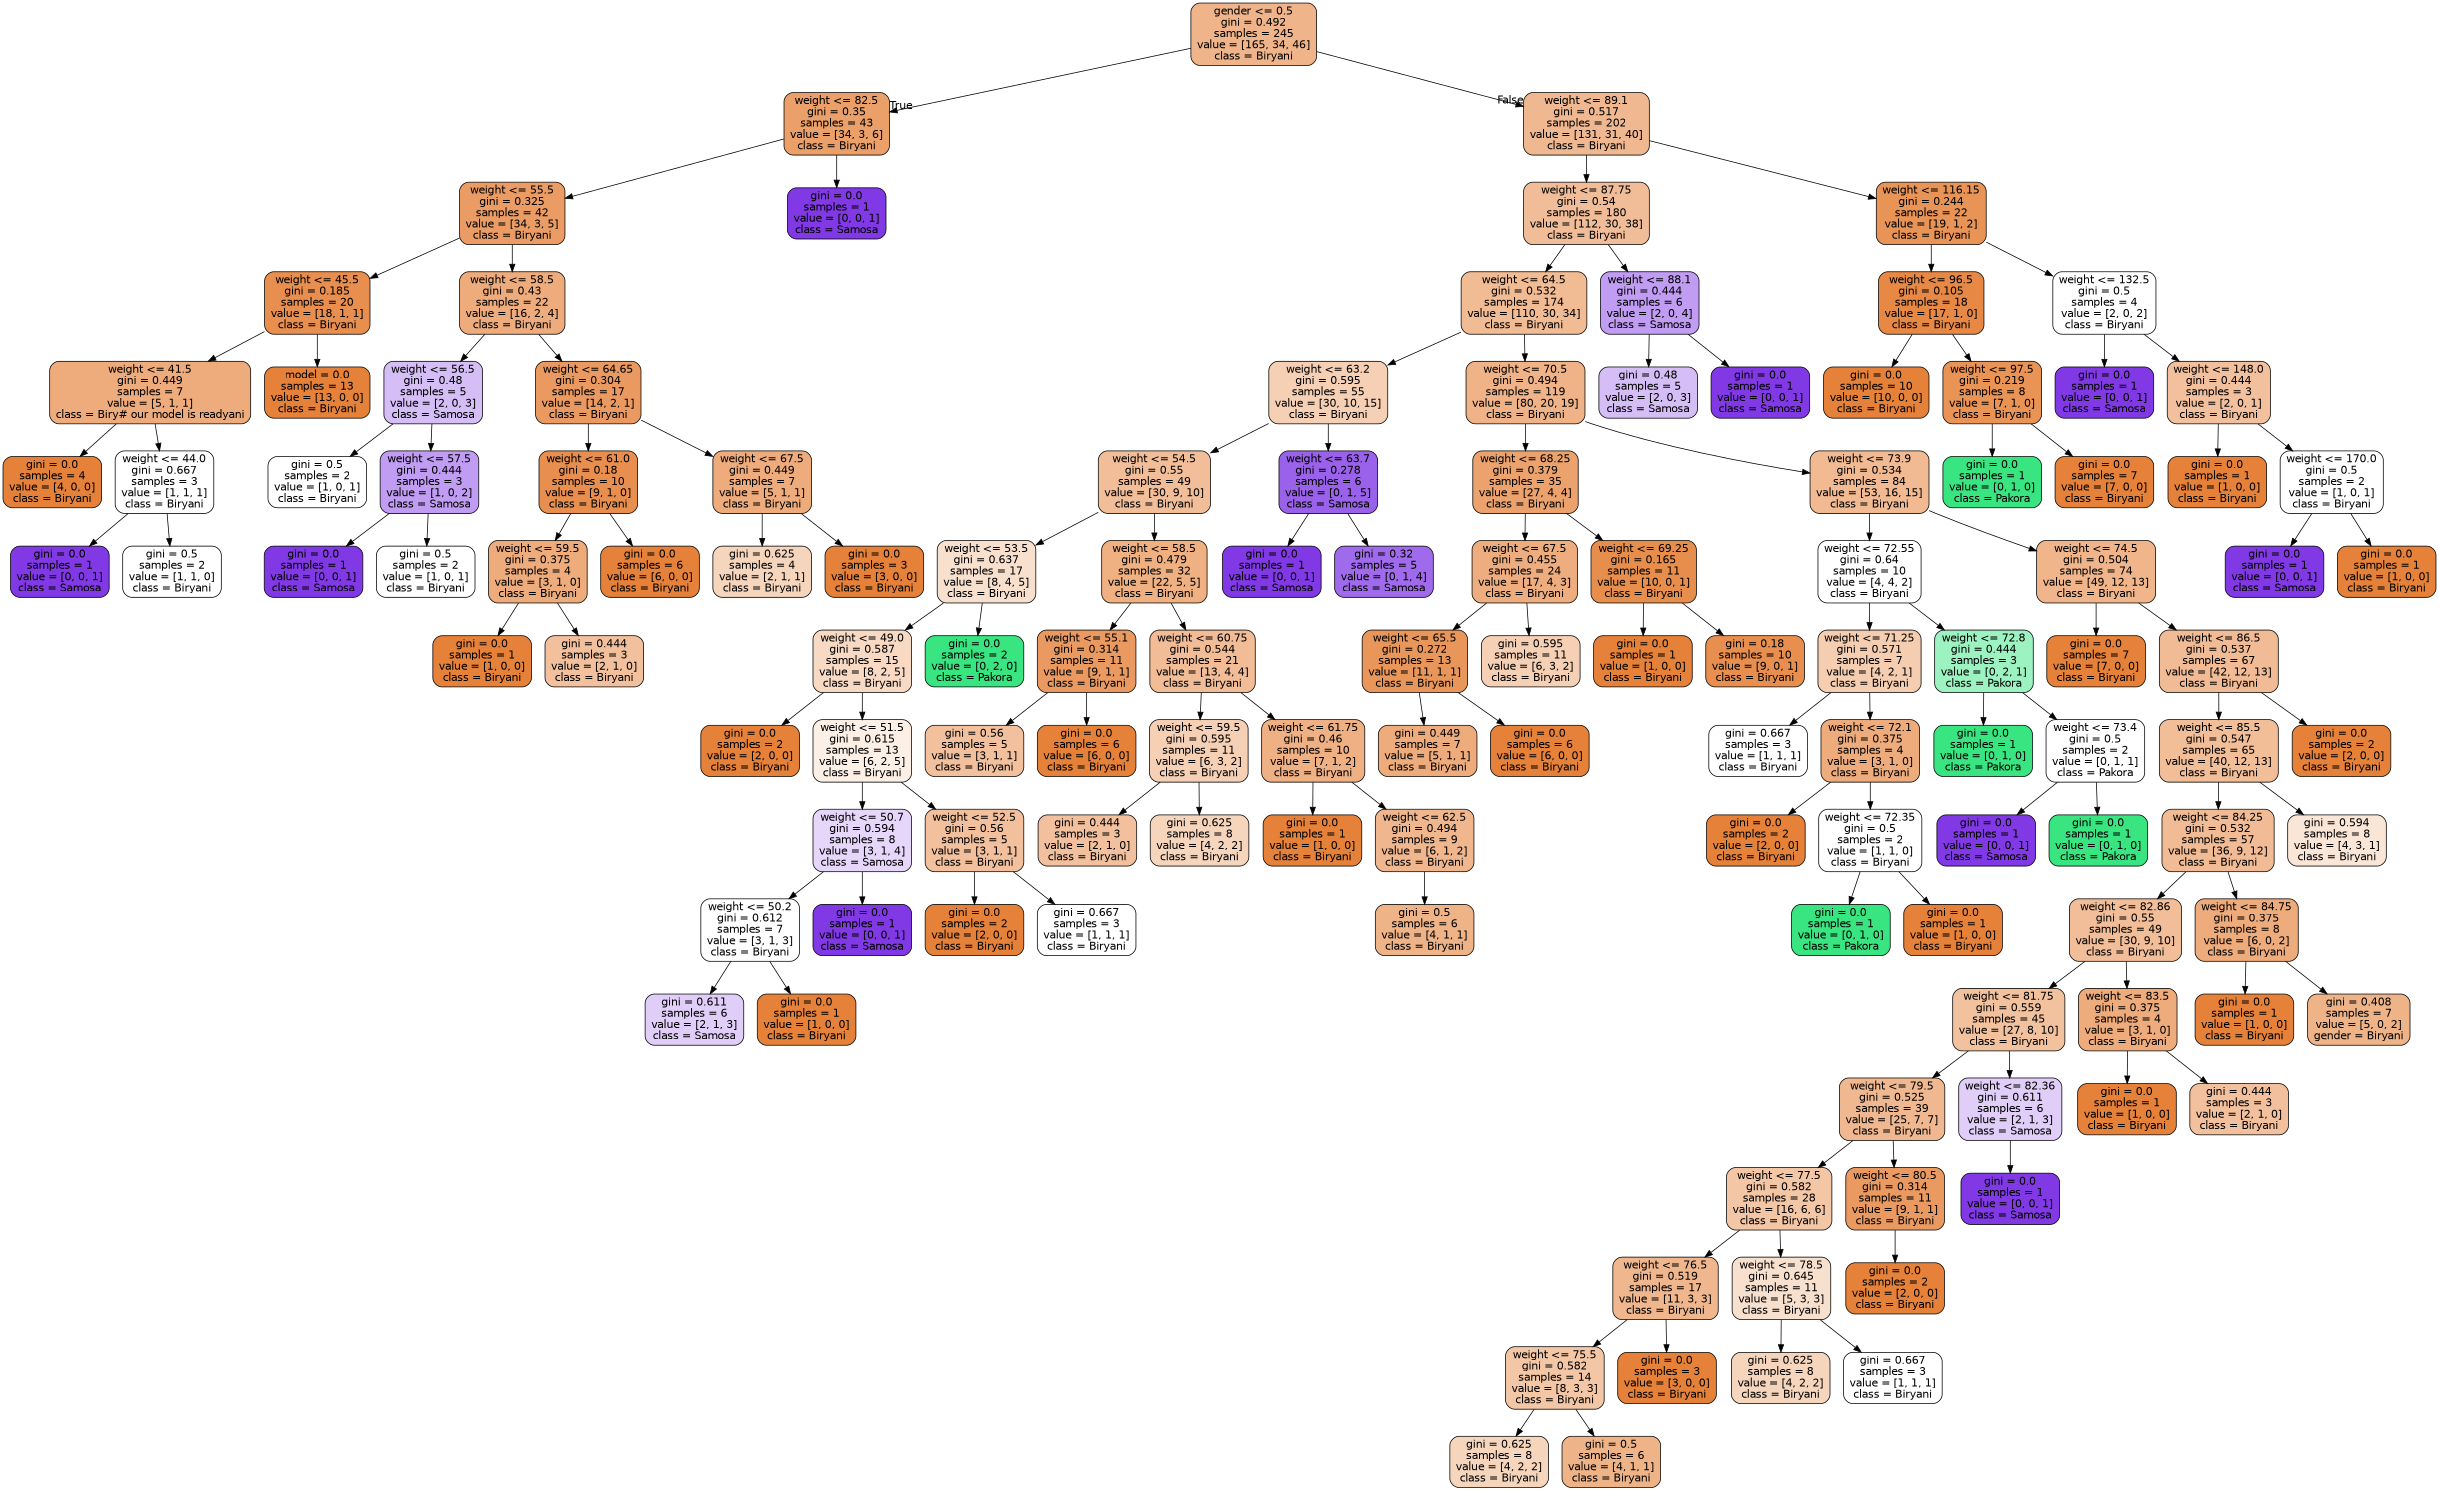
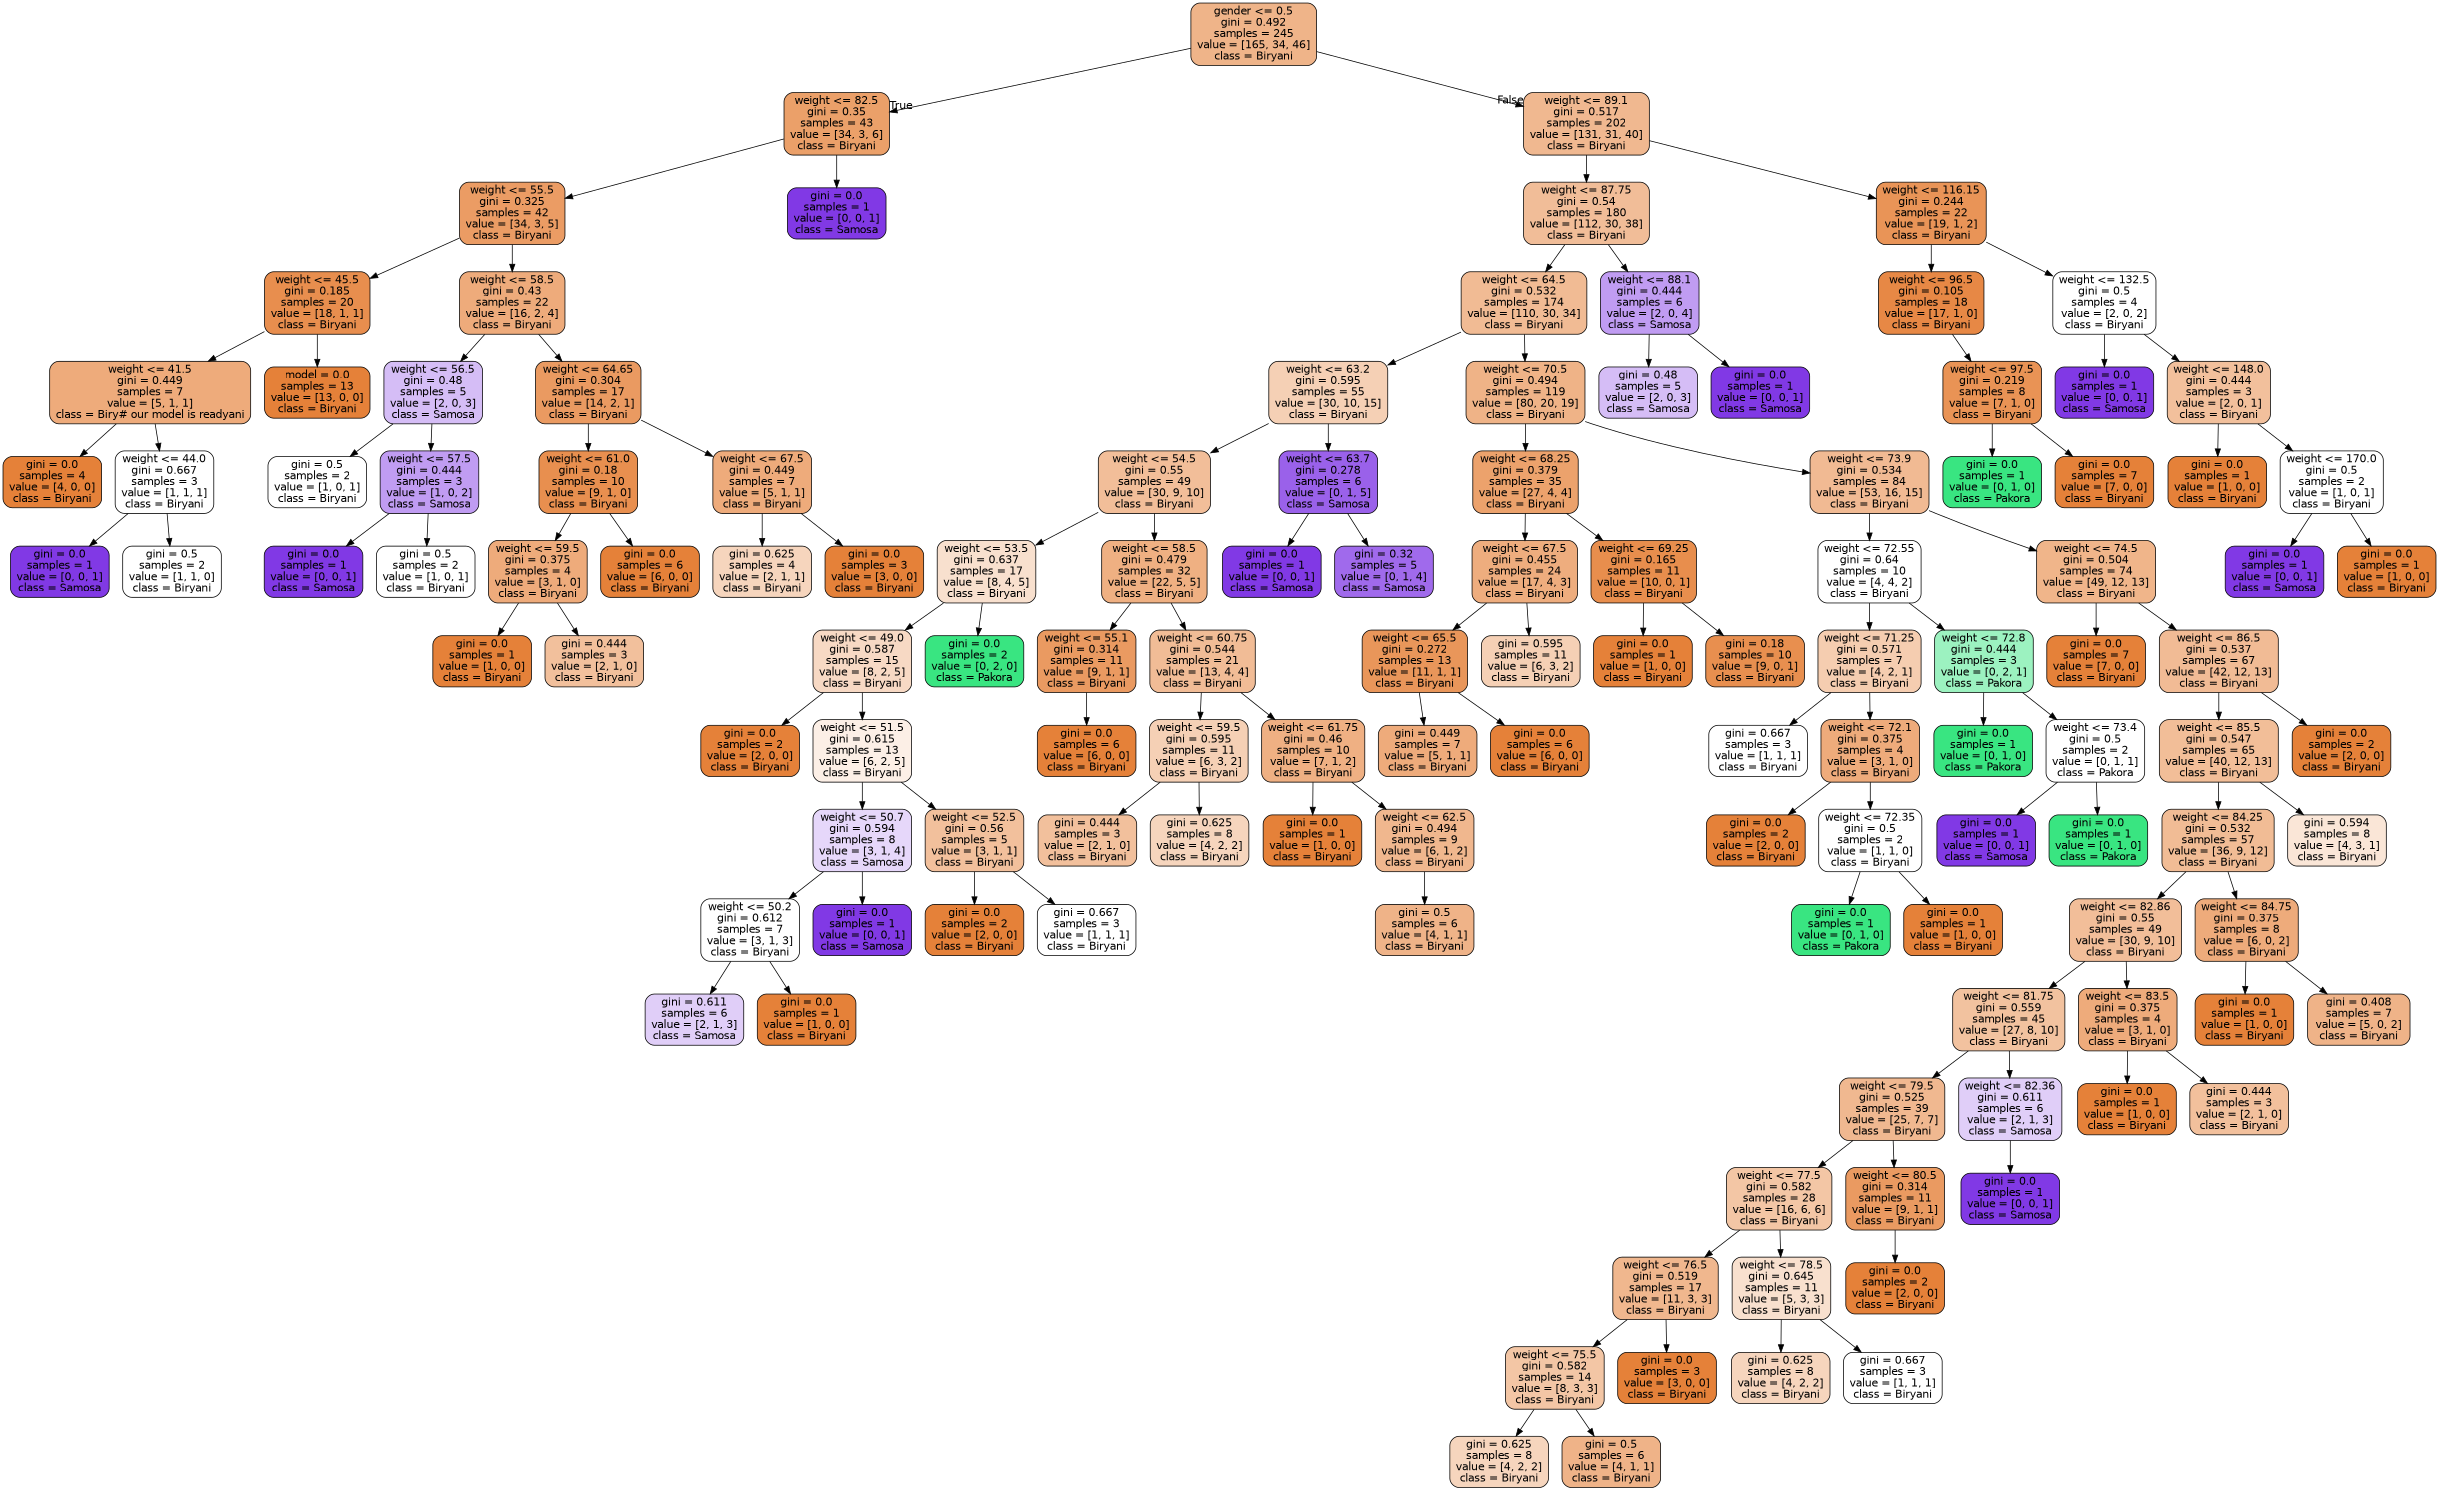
(1876, 393) -> none
(974, 751) -> none
(2359, 1020) -> (2359, 1020)
